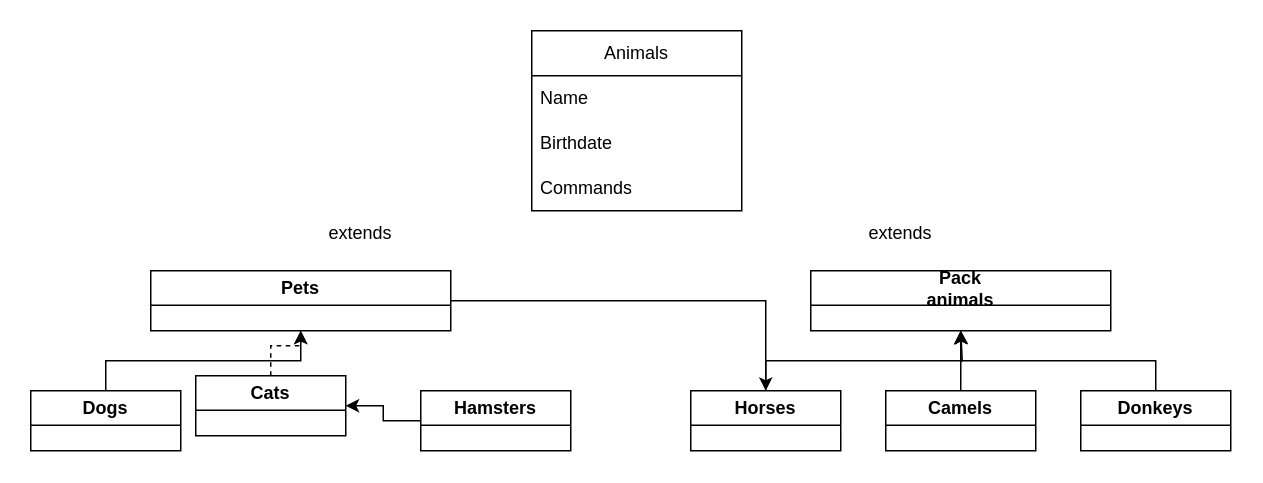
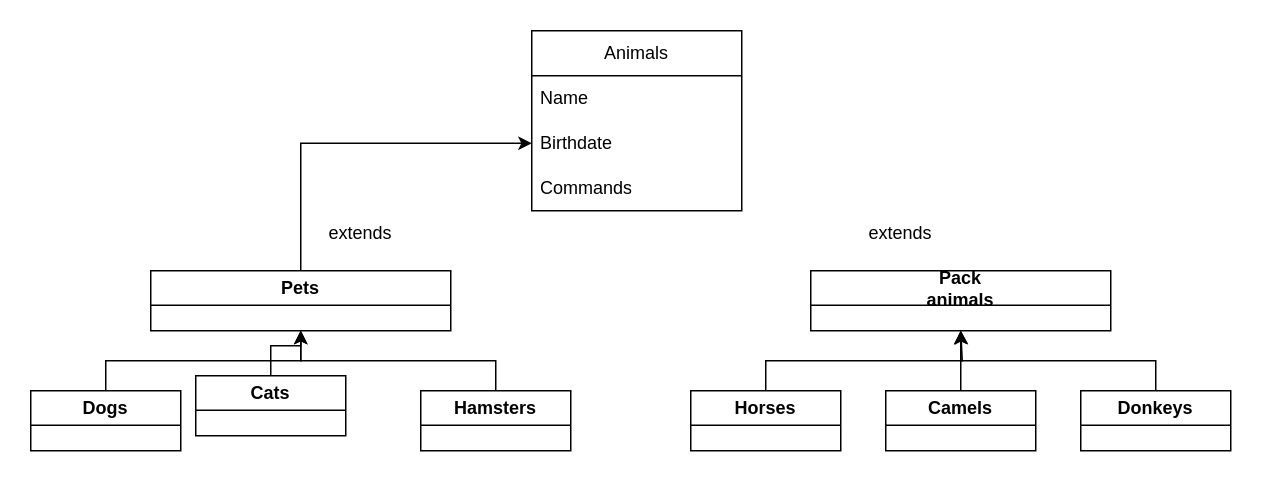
(637, 301) -> (348, 143)
(271, 346) -> (271, 346)
(383, 419) -> (414, 361)
